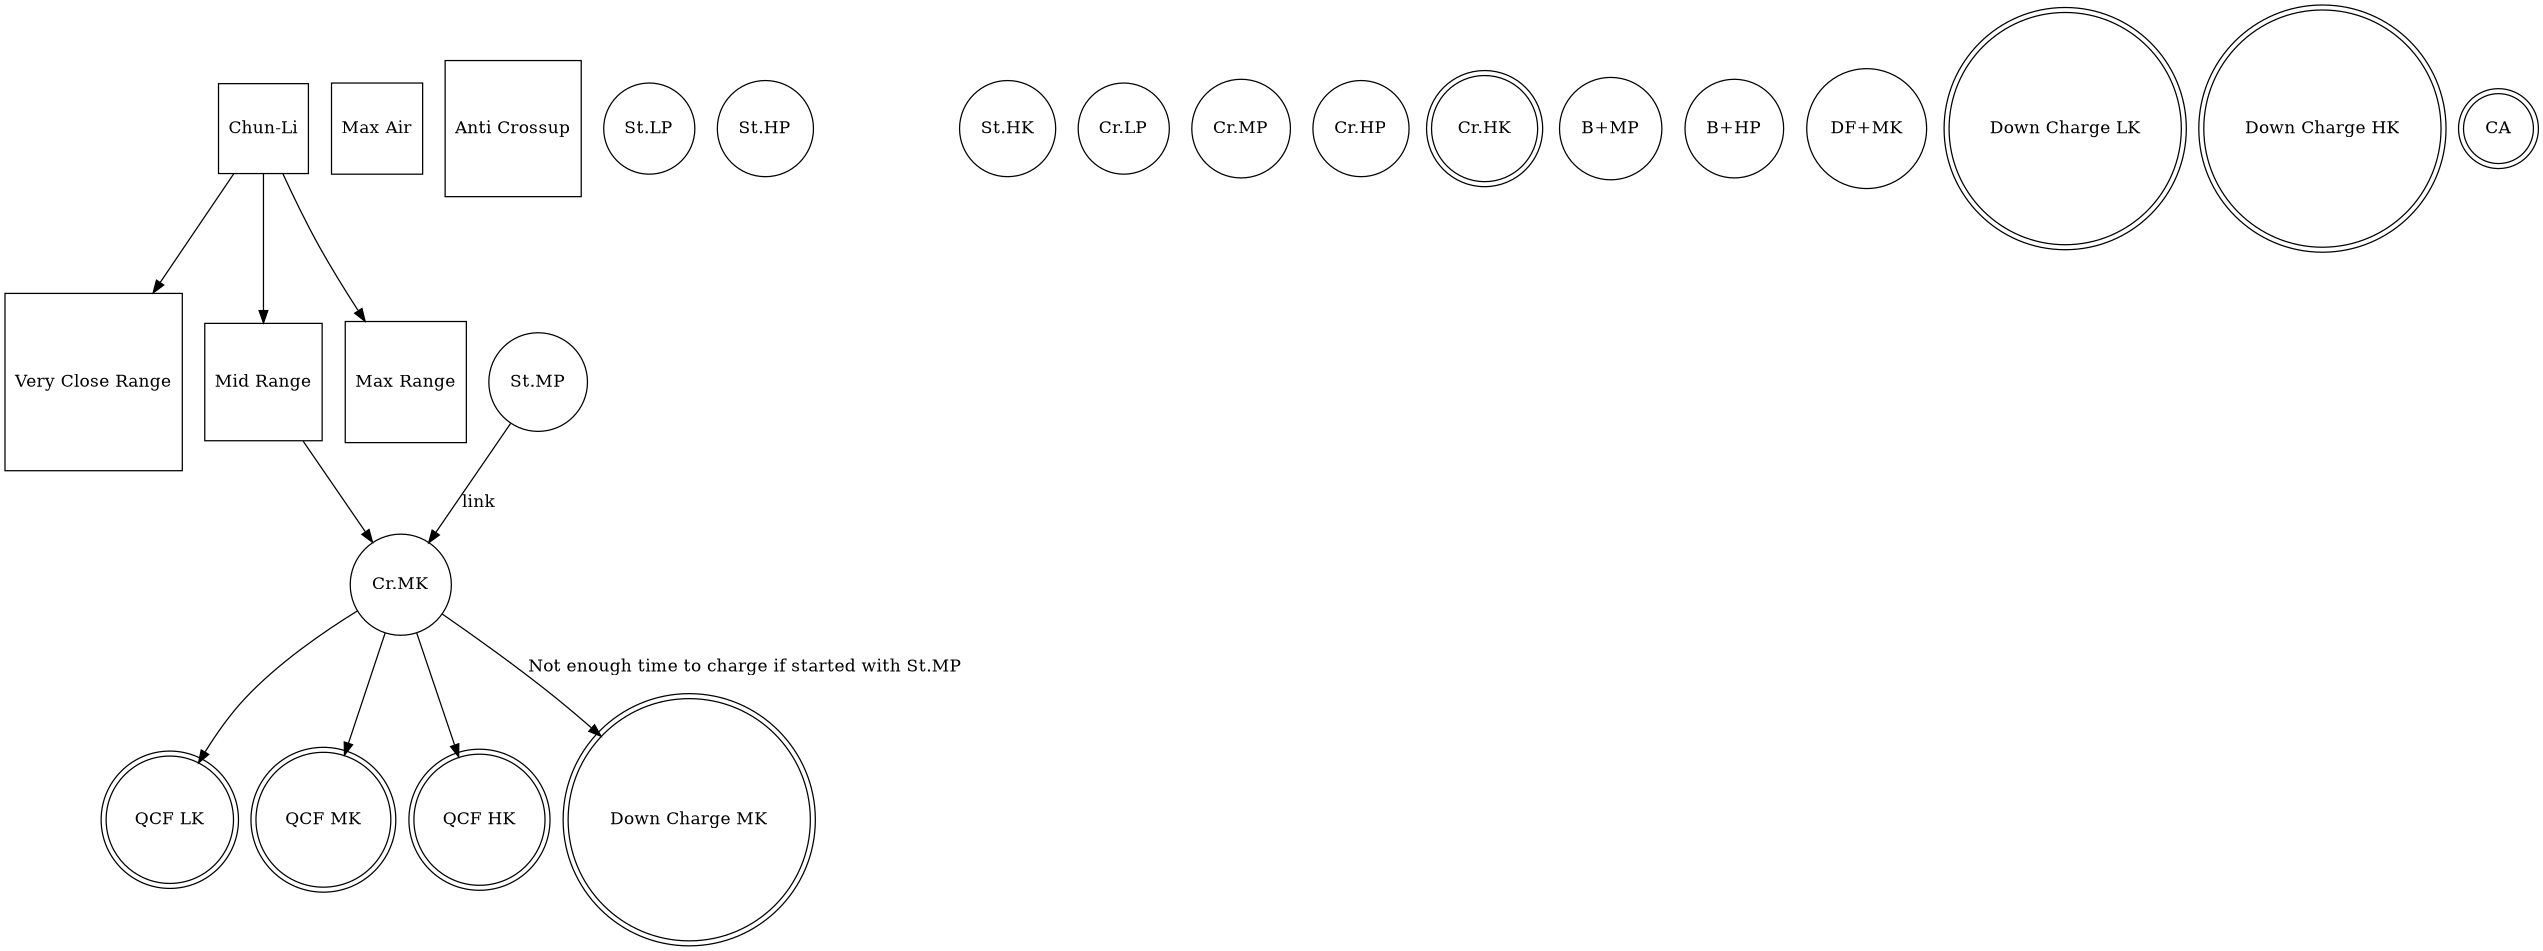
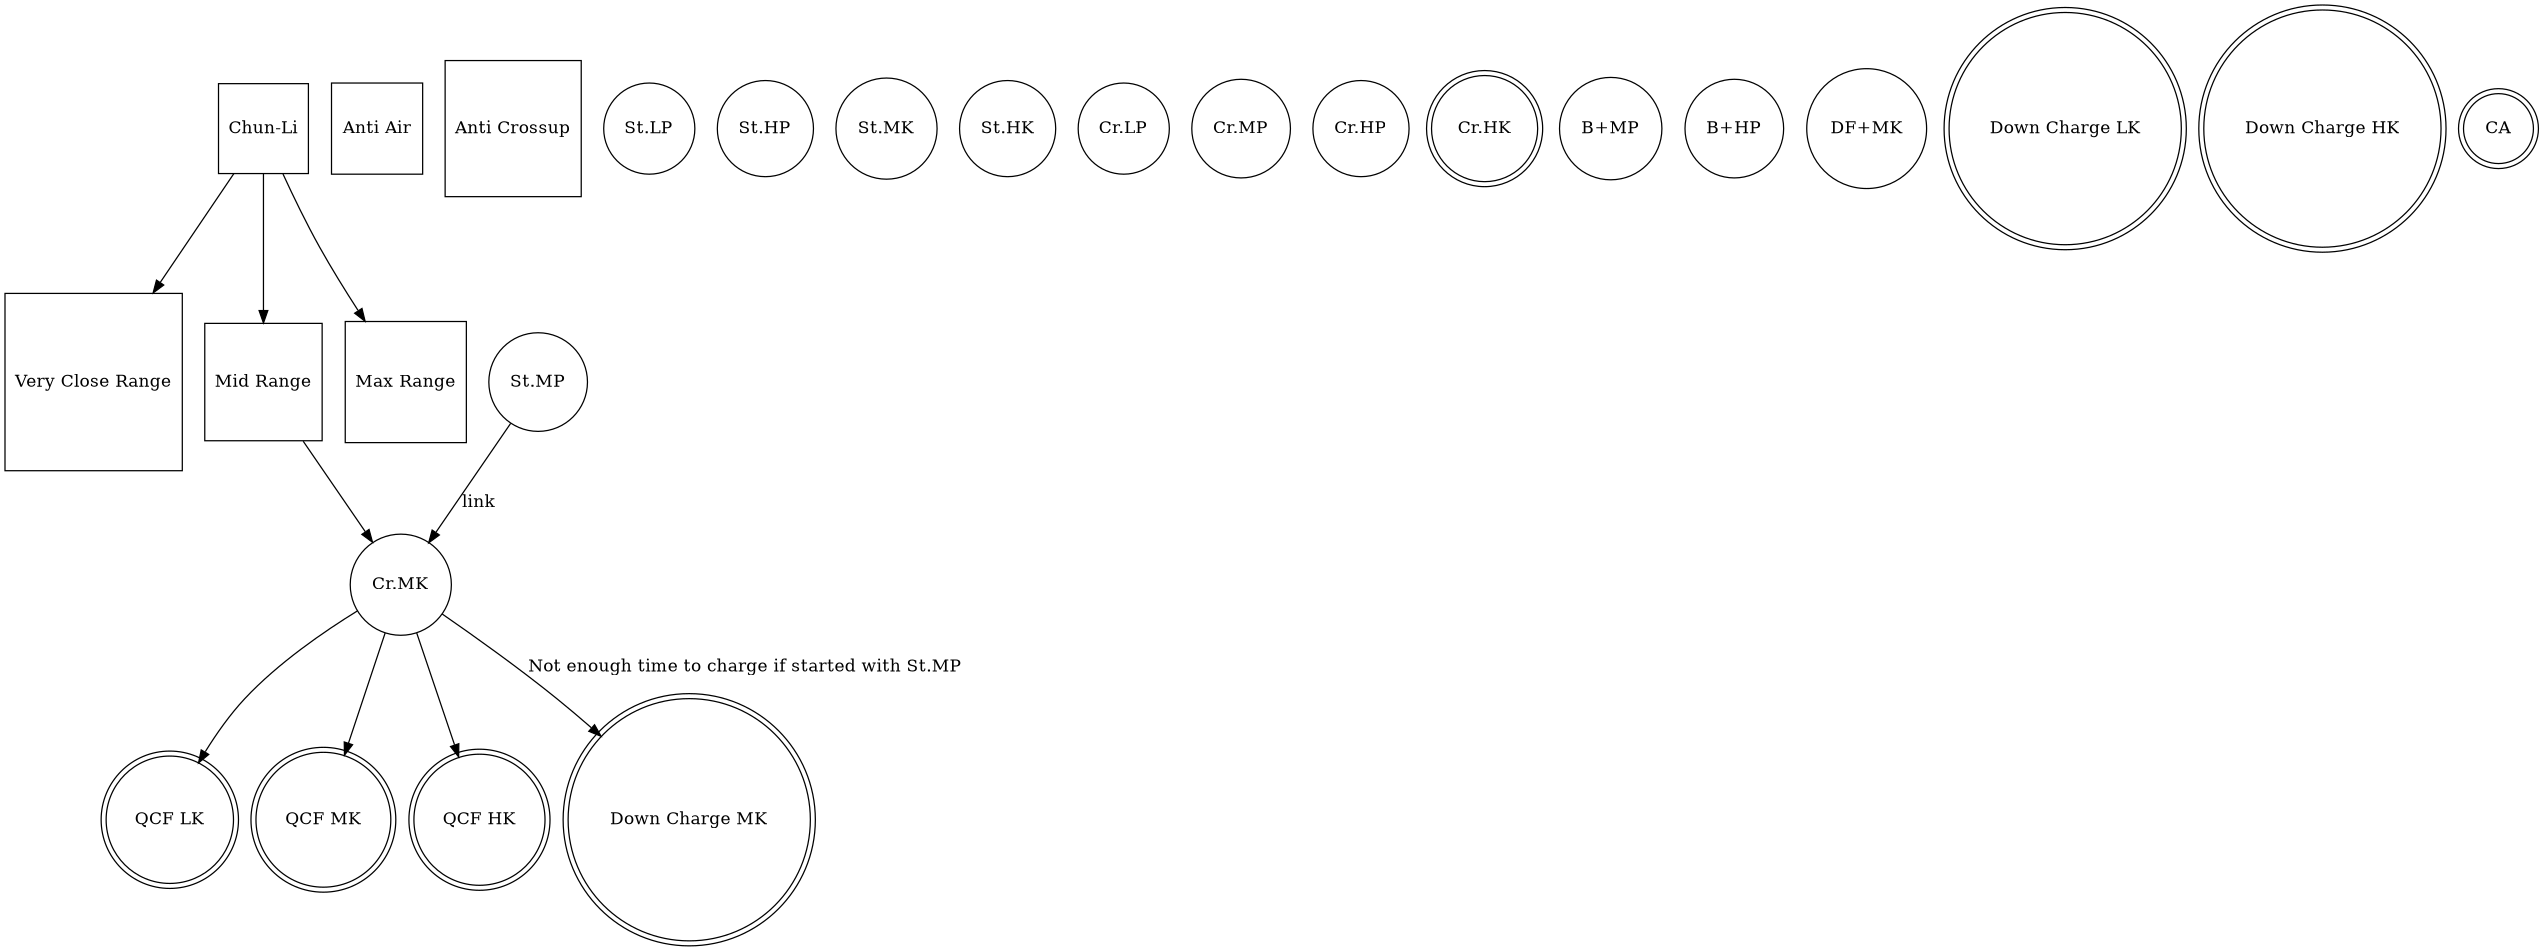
(377, 129) -> (377, 129)
none -> (887, 129)
